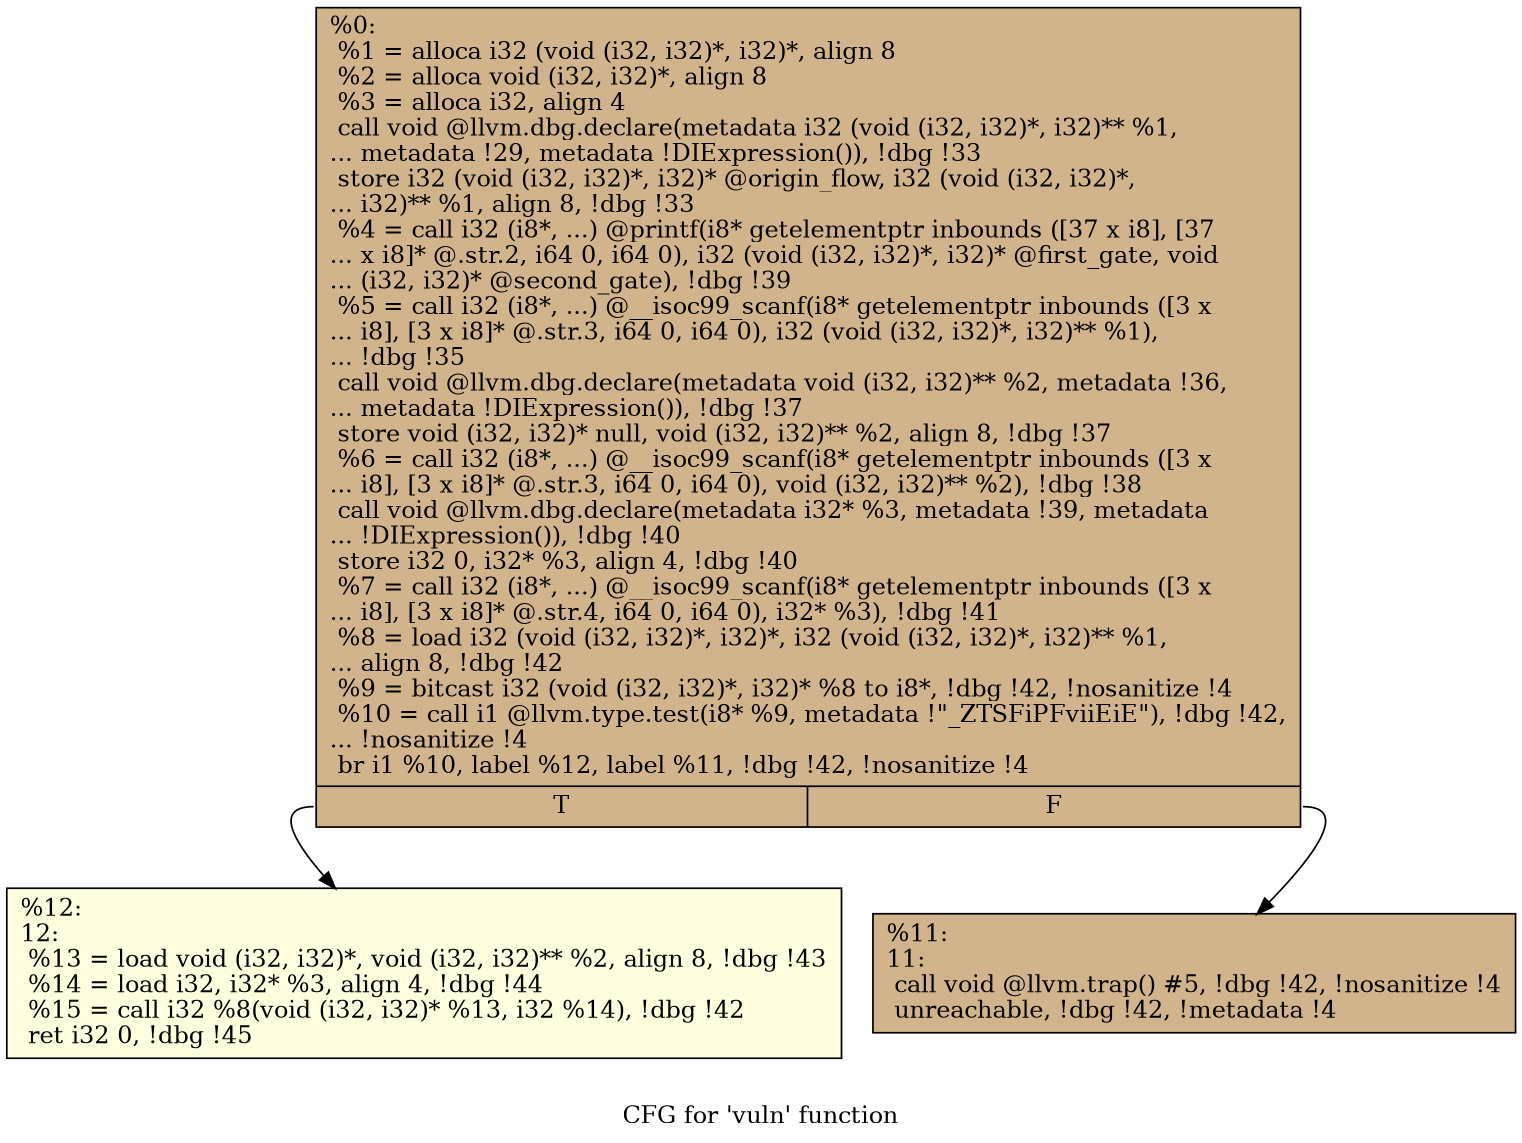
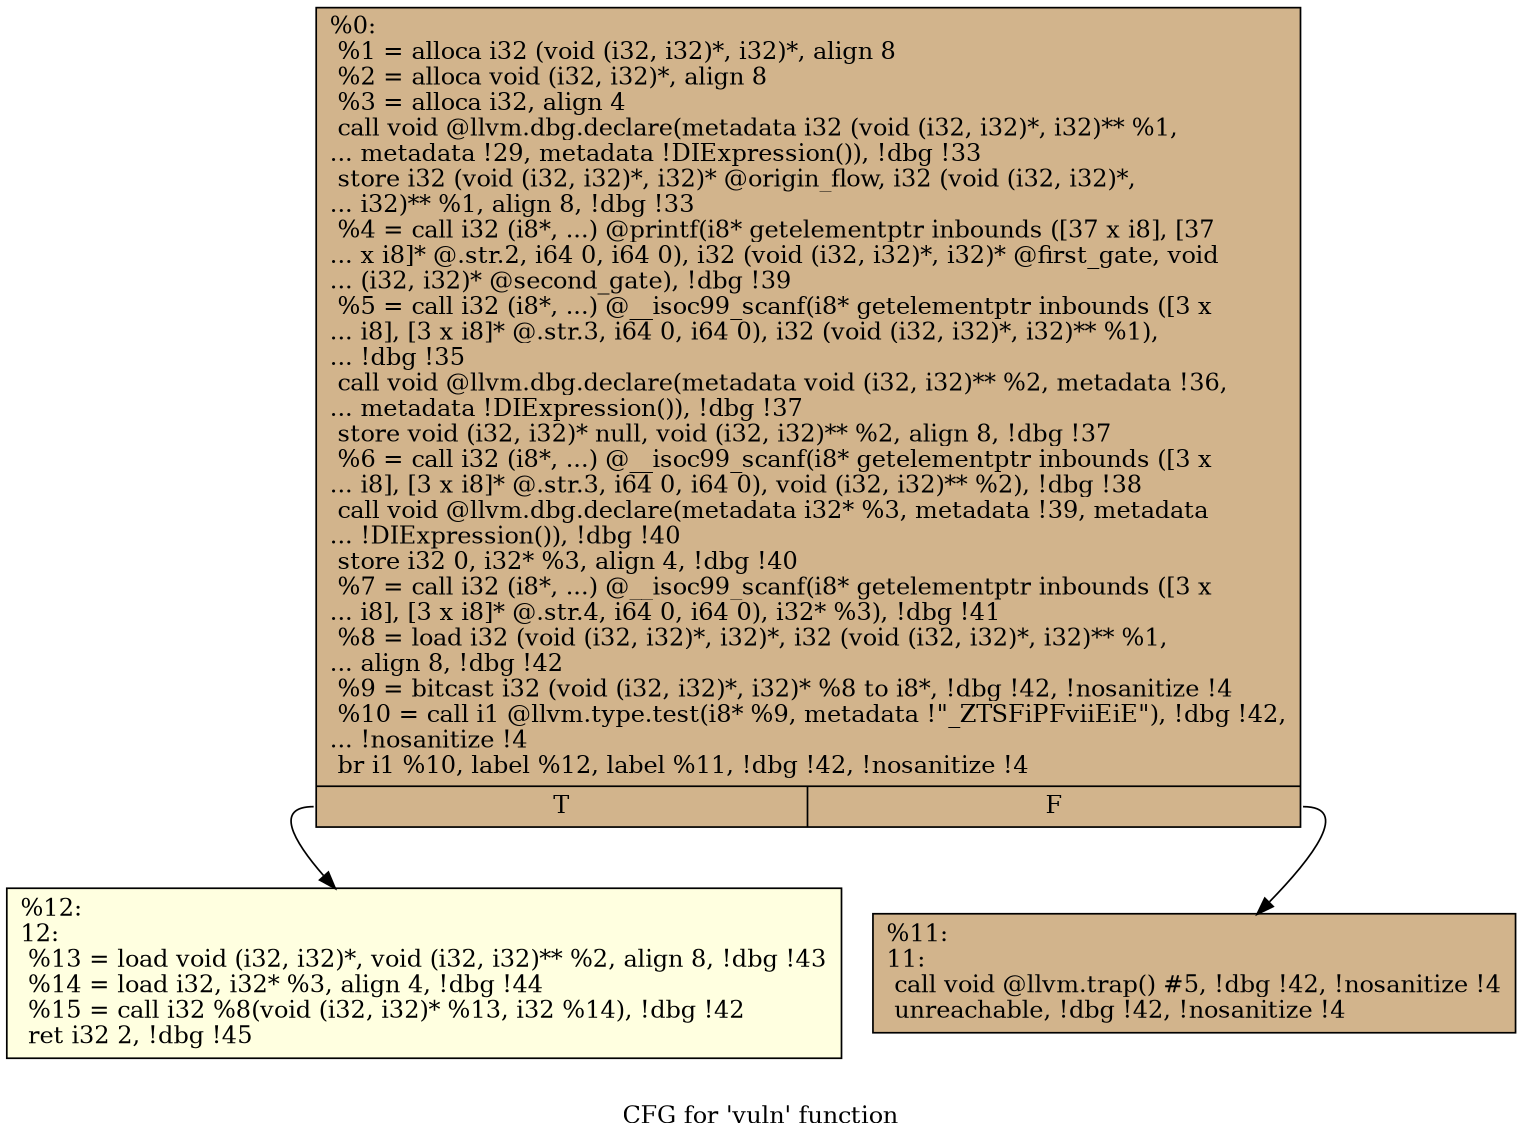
(1112, 1011) -> (1117, 1011)
(137, 1036) -> (137, 1036)
